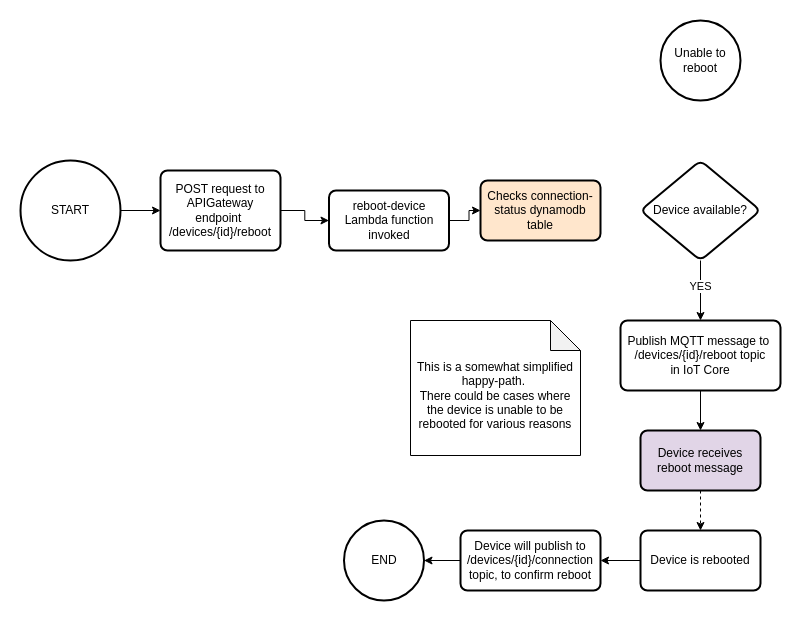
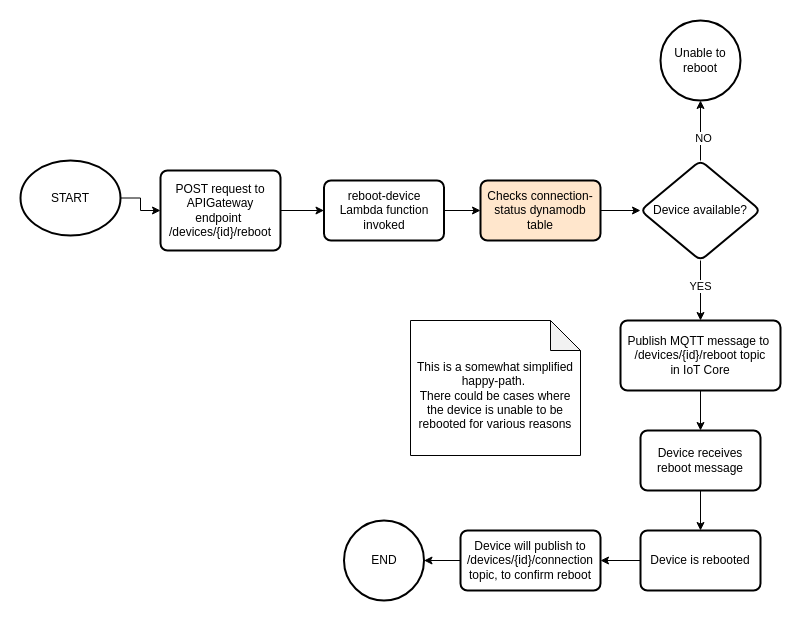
none -> (701, 134)
(71, 211) -> (71, 198)
none -> (617, 211)
(389, 221) -> (384, 211)
(701, 461) -> (701, 461)
(701, 507) -> (701, 507)
